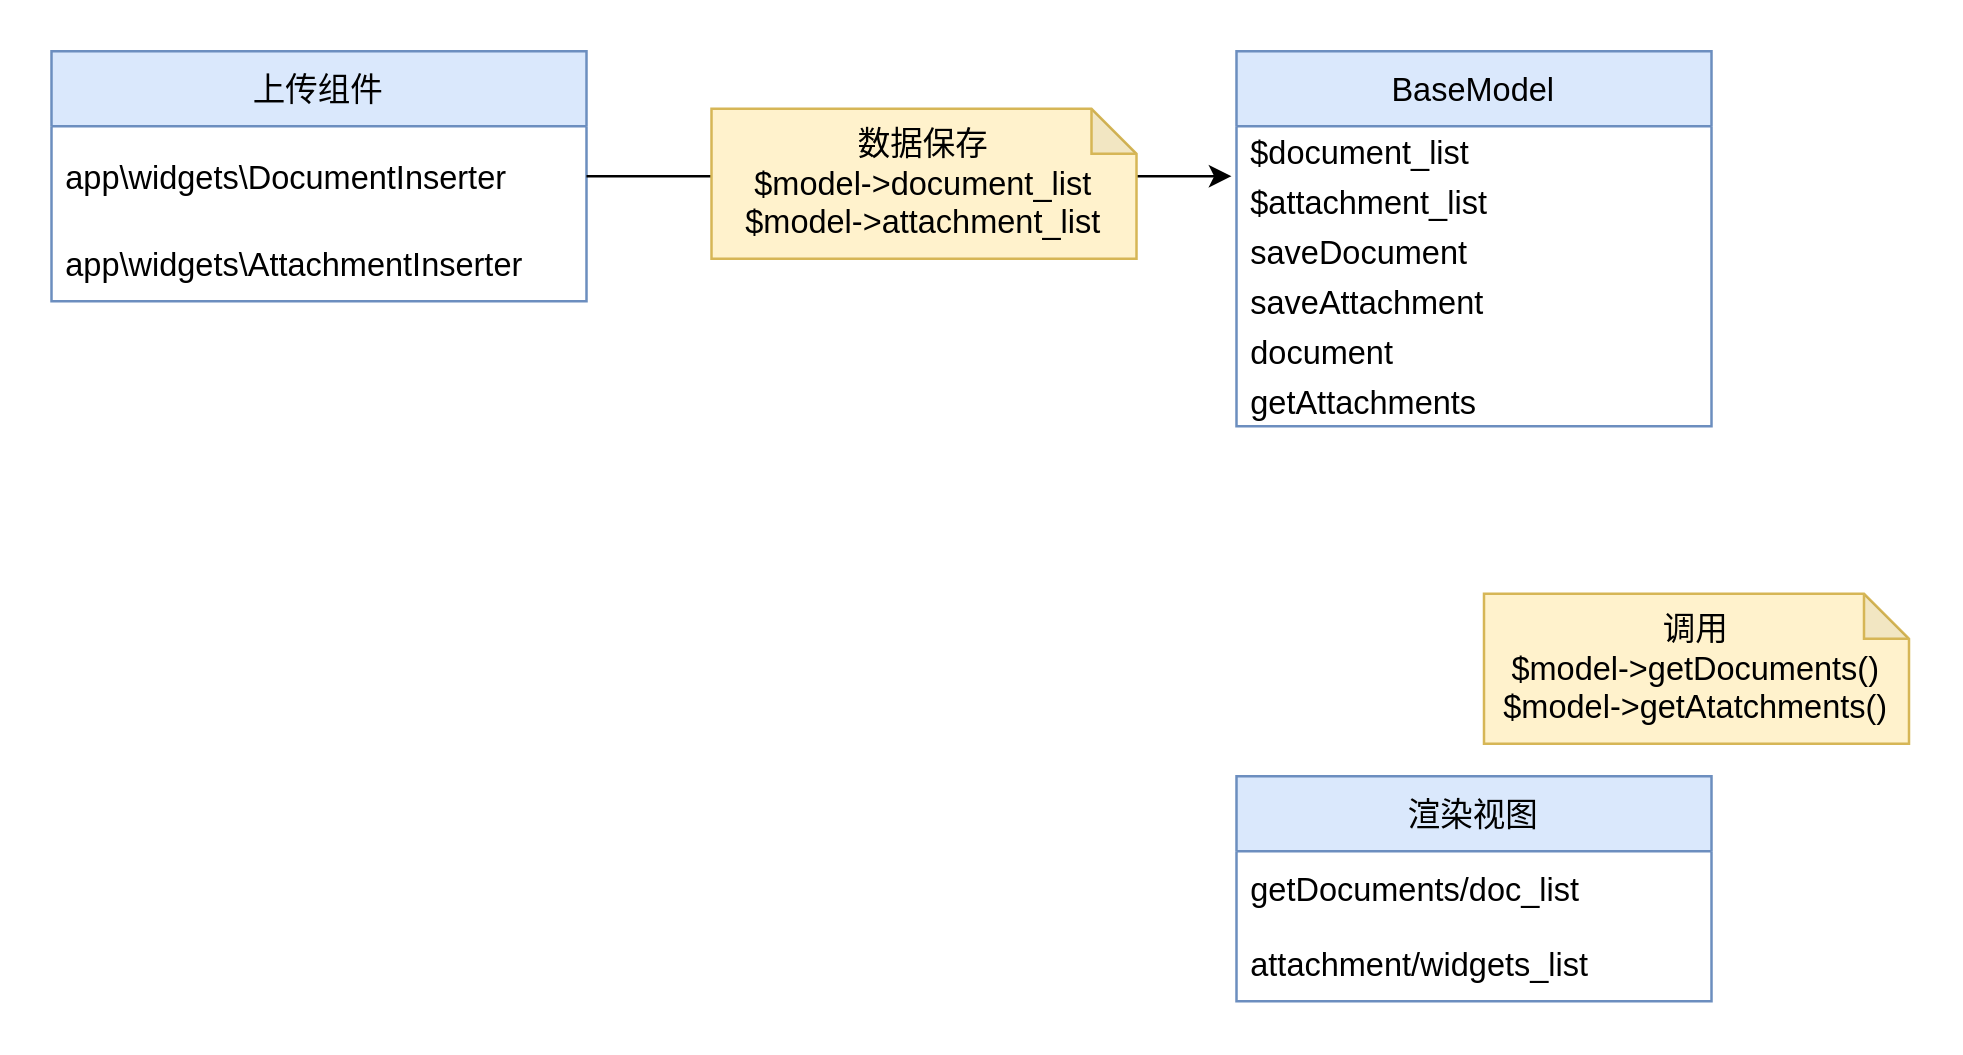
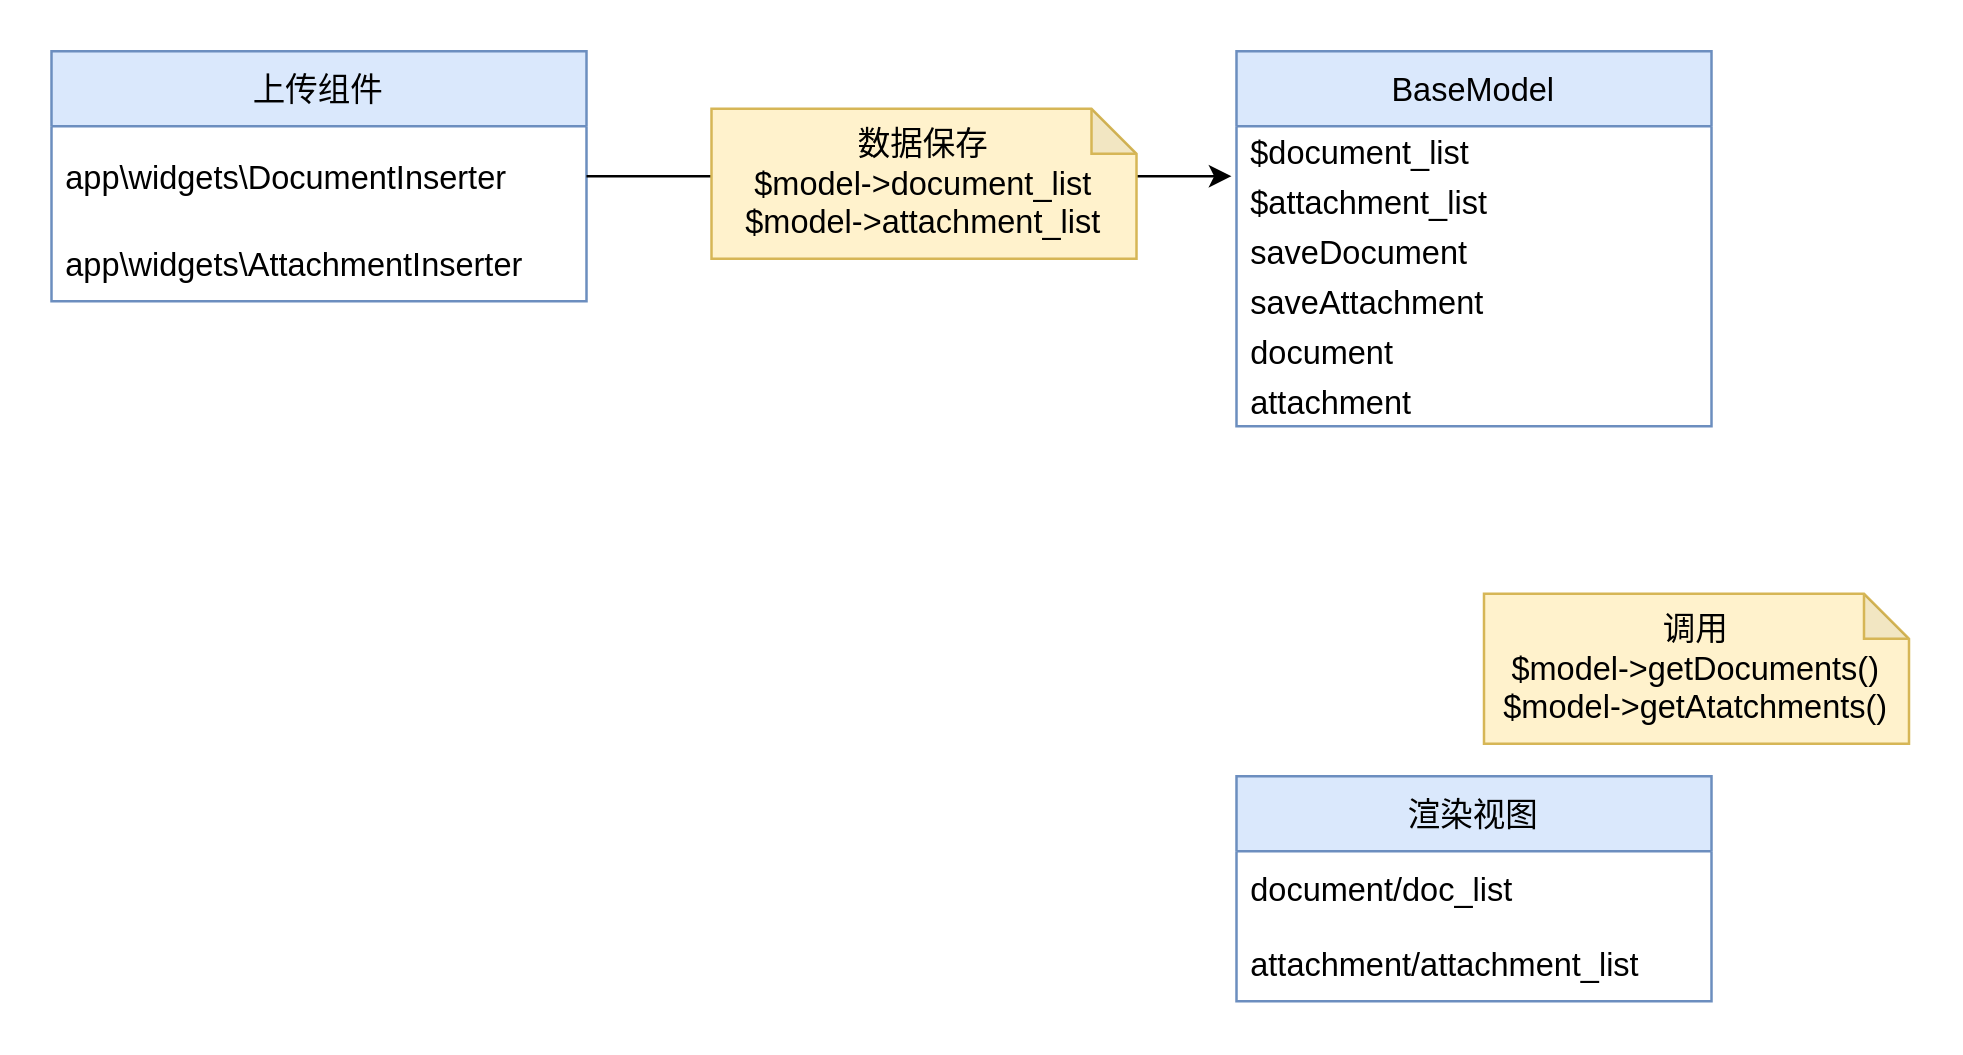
(1377, 403) -> (1341, 403)
(1433, 890) -> (1396, 890)
(1447, 965) -> (1478, 965)
